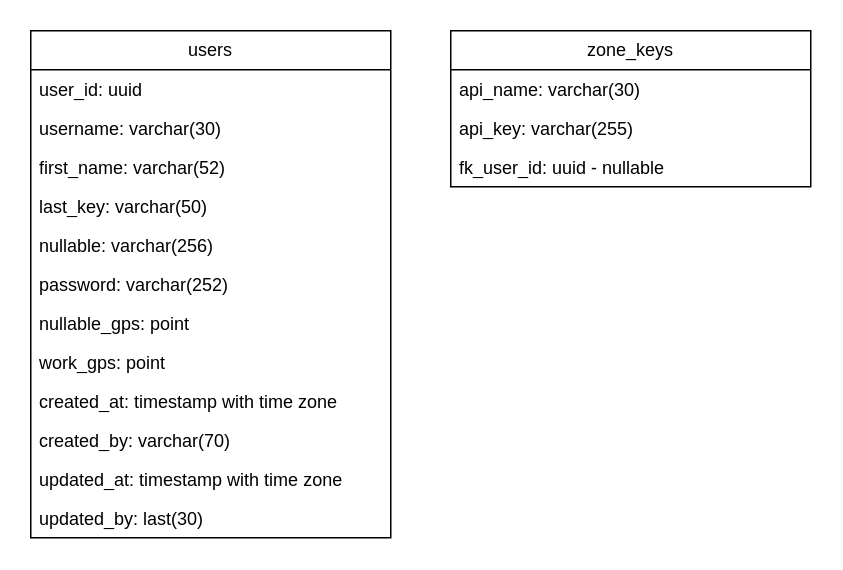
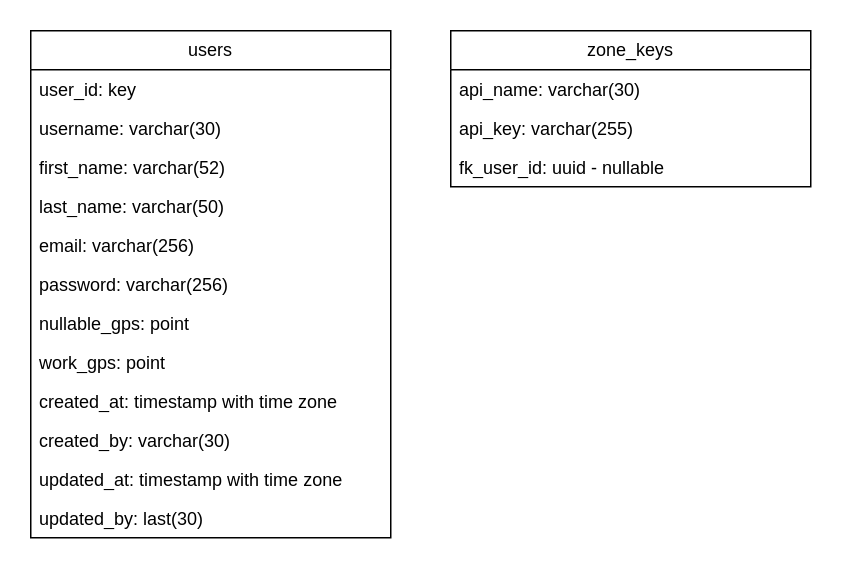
(96, 91) -> (93, 91)
(139, 208) -> (144, 208)
(139, 247) -> (126, 247)
(146, 286) -> (146, 286)
(151, 442) -> (151, 442)
